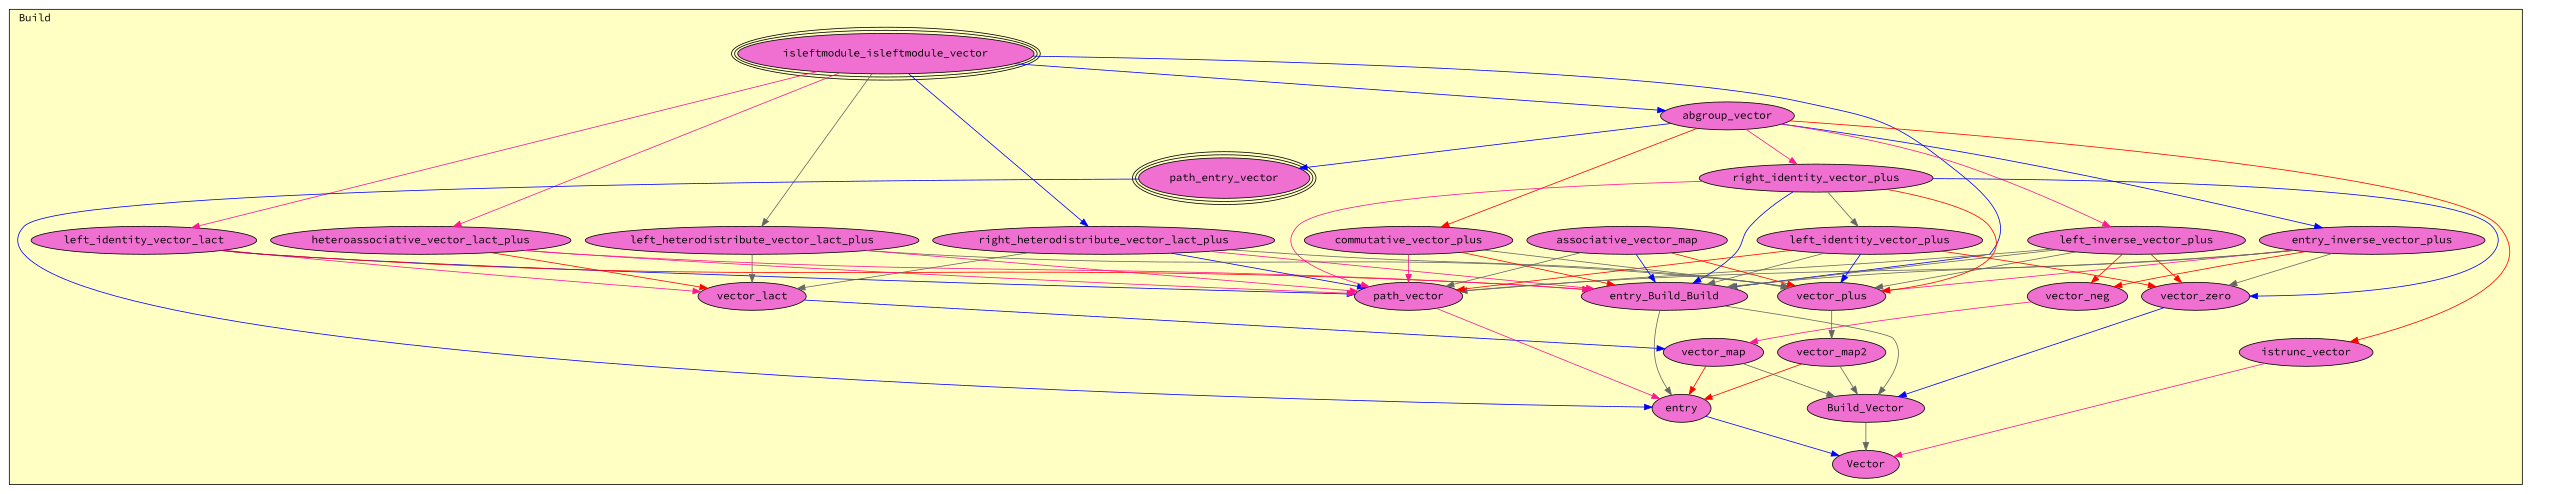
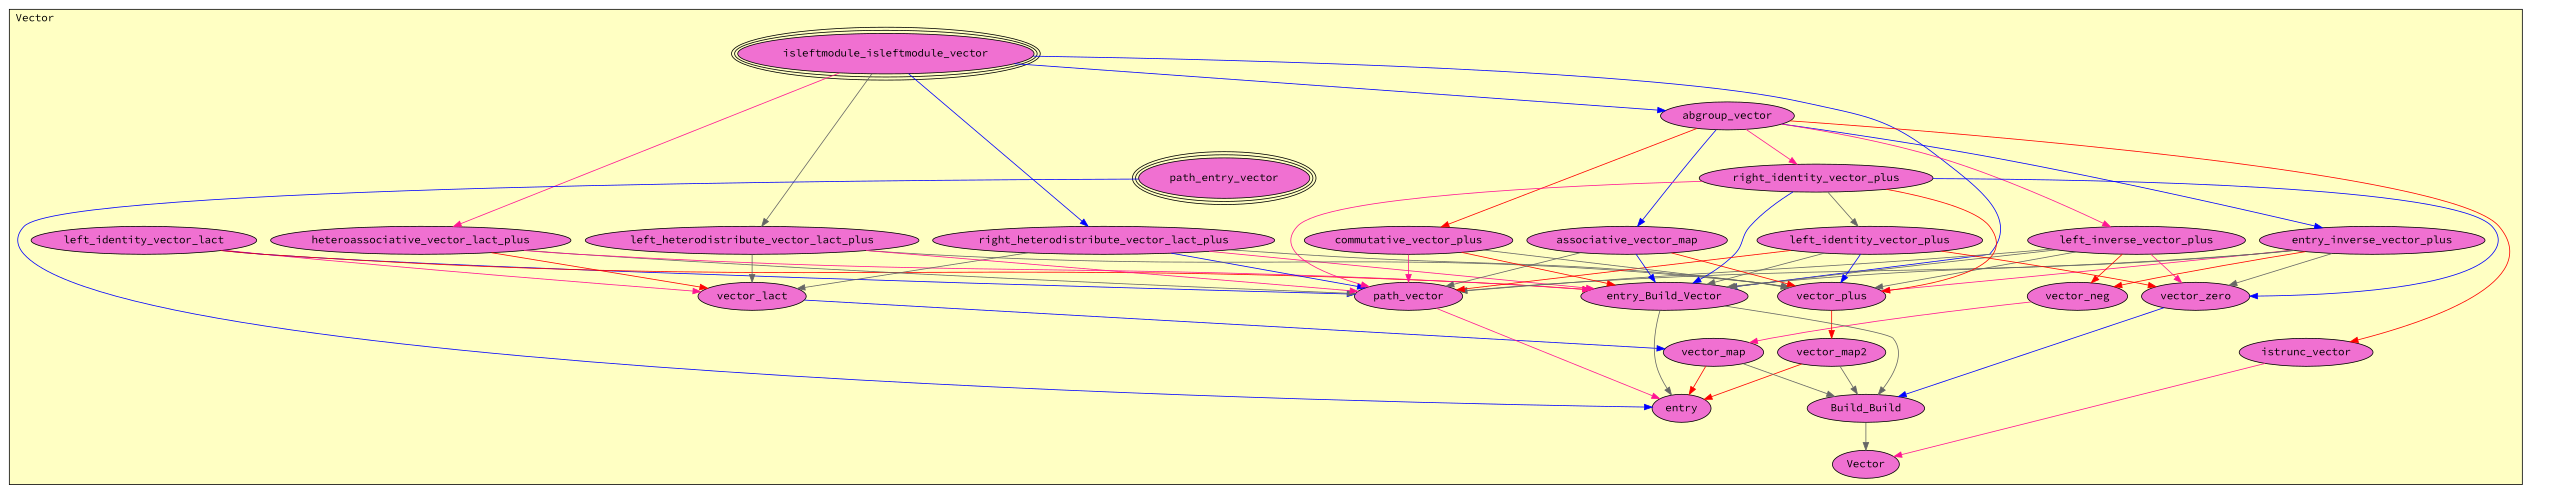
(35, 18) -> (35, 18)
(1489, 145) -> (1679, 175)
(508, 149) -> none
(2166, 268) -> (2166, 268)
(977, 277) -> (977, 277)
(1664, 296) -> (1664, 296)
(1832, 319) -> (1832, 319)
(1866, 408) -> (1866, 408)
(1769, 435) -> none
